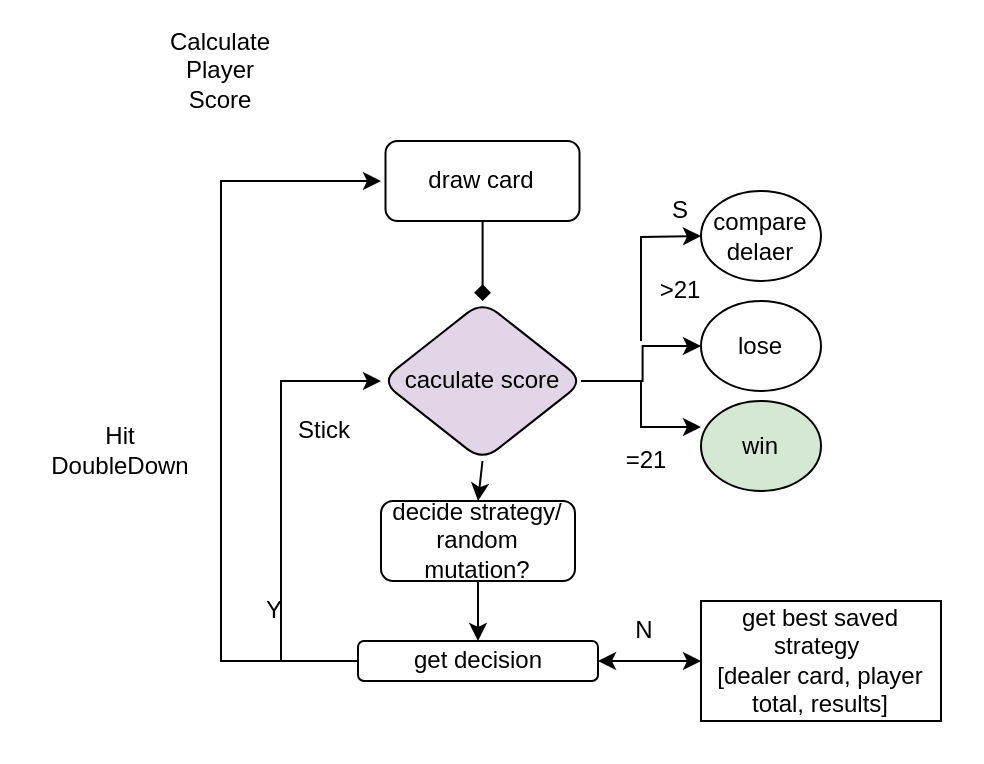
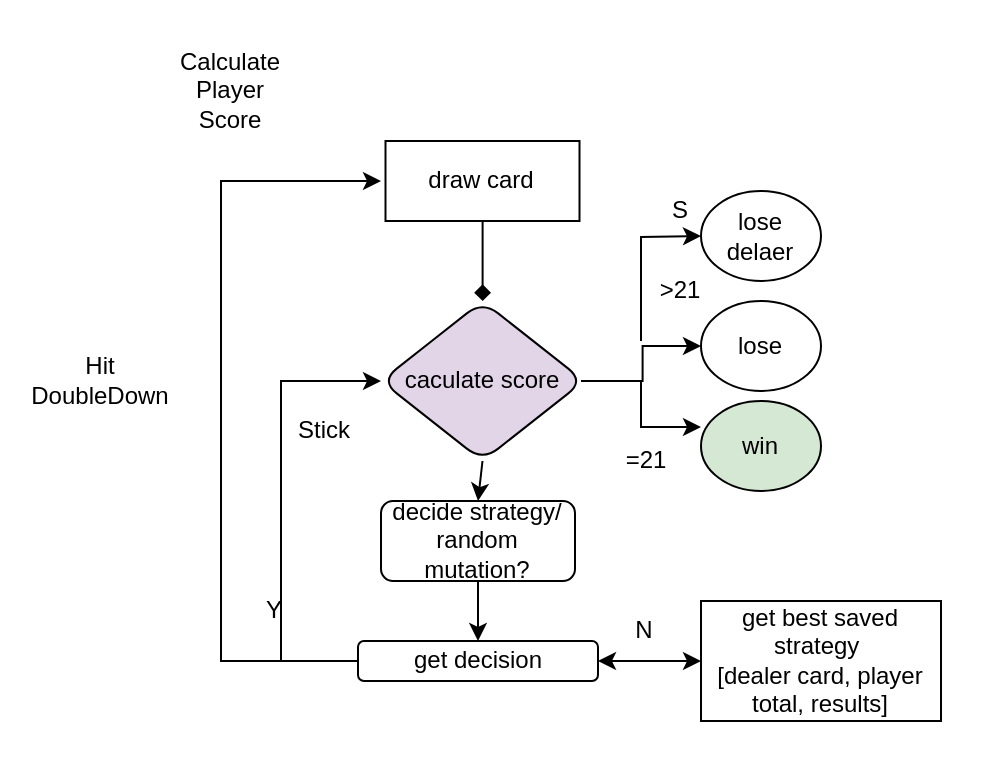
(221, 71) -> (231, 91)
(483, 181) -> (483, 181)
(761, 237) -> (761, 237)
(121, 451) -> (101, 381)
